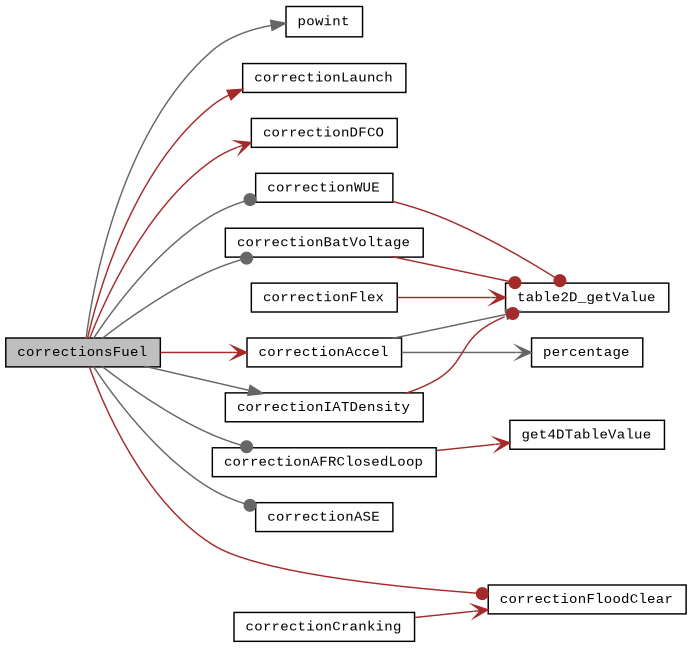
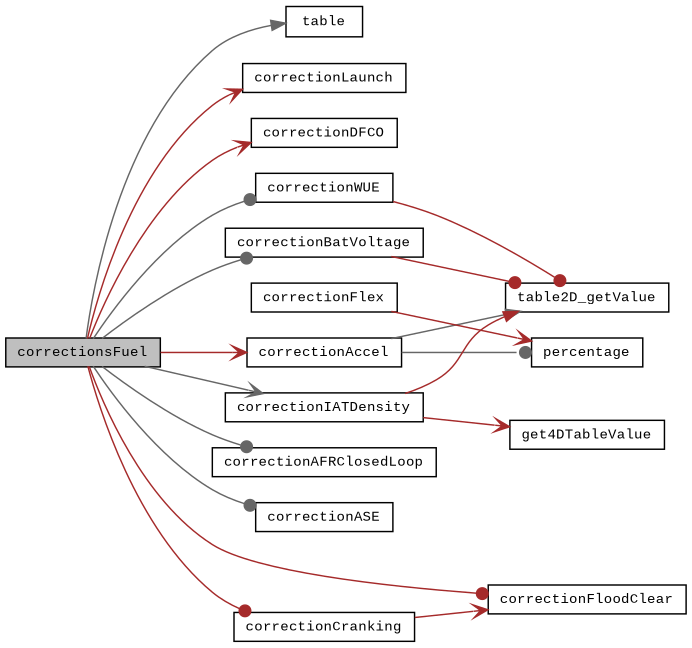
(324, 22) -> (324, 22)
(136, 203) -> (136, 203)
(444, 298) -> (432, 320)
(450, 352) -> (450, 352)
(456, 362) -> (456, 362)
(197, 378) -> (197, 378)
(466, 447) -> (459, 421)
none -> (142, 502)
